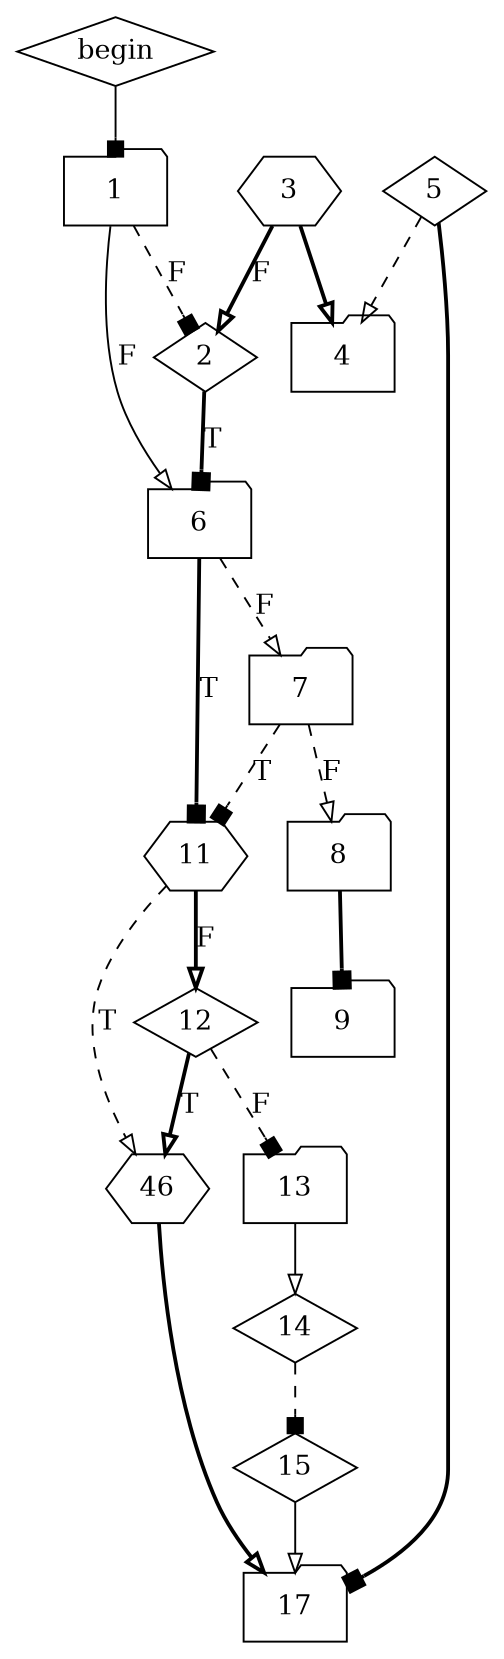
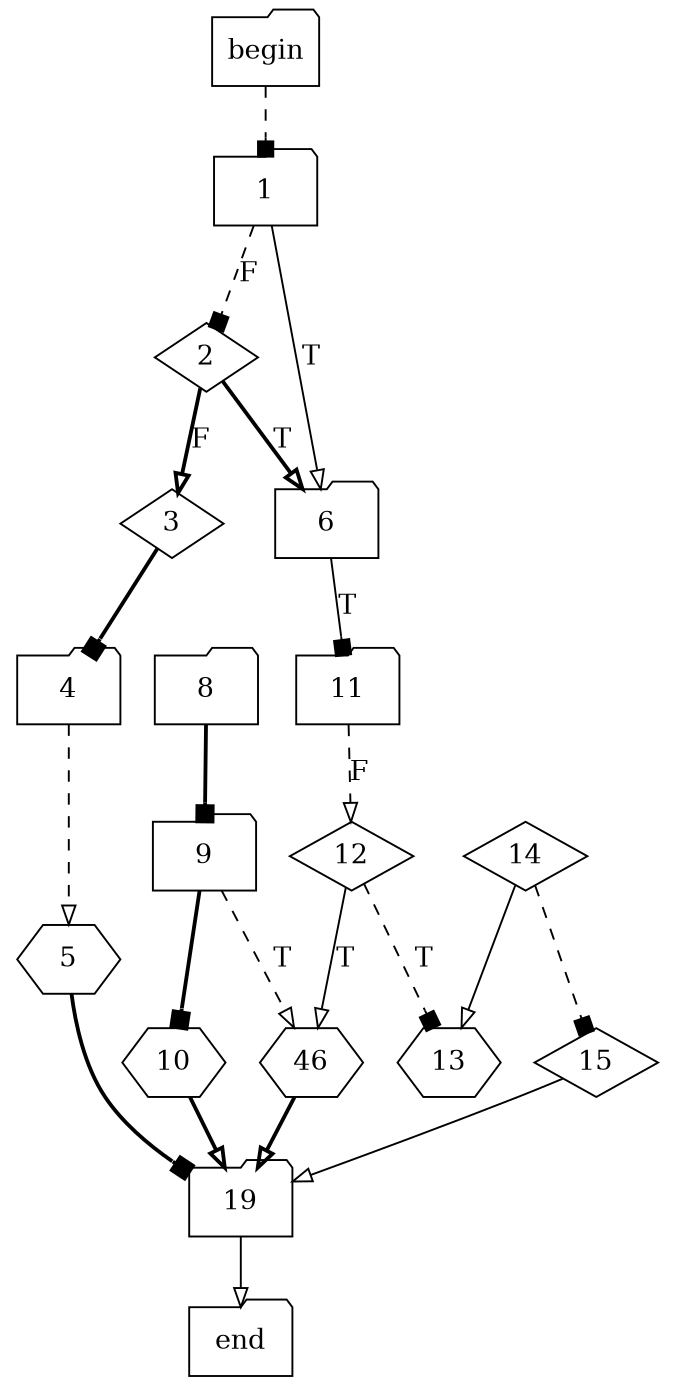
(116, 52) -> (266, 52)
(116, 112) -> (266, 112)
(289, 191) -> (172, 524)
(435, 191) -> (69, 959)
(396, 261) -> (69, 815)
(313, 265) -> (129, 594)
(250, 270) -> (191, 431)
(127, 357) -> (312, 357)
(203, 431) -> (257, 427)
(198, 680) -> (336, 597)
(301, 690) -> none
(196, 856) -> (348, 690)
(196, 930) -> (350, 764)
(95, 1004) -> (253, 950)
none -> (174, 1063)
(179, 1094) -> (334, 948)
(261, 1106) -> (424, 959)
(295, 1189) -> (449, 1063)
(295, 1249) -> (492, 948)
none -> (241, 1342)
(295, 1607) -> (241, 1202)
